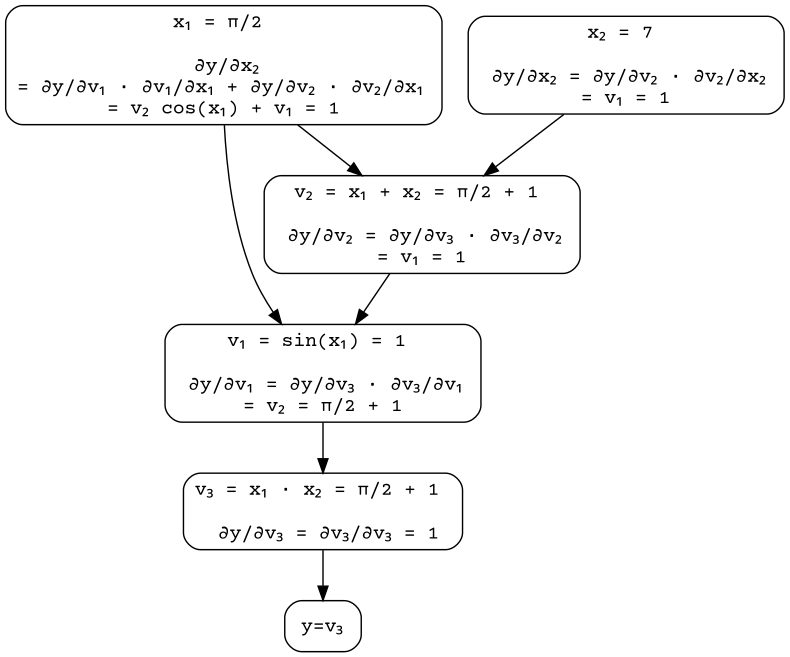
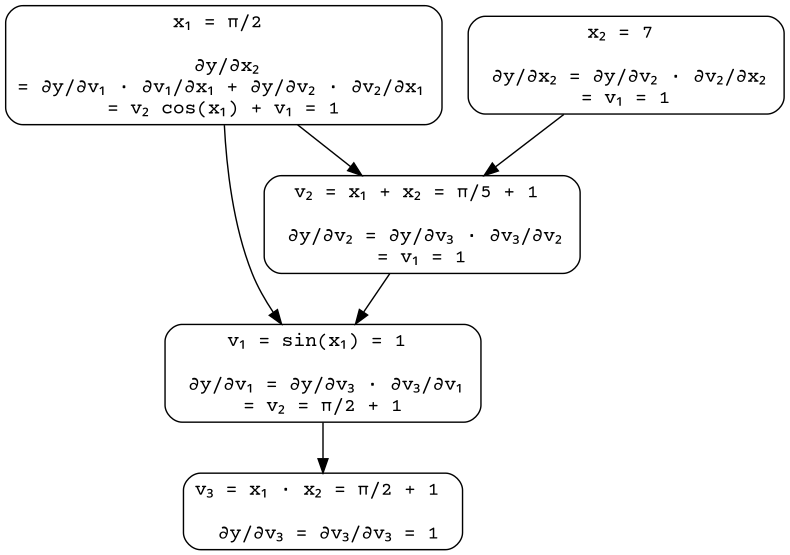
(422, 225) -> (422, 225)
(323, 626) -> none
